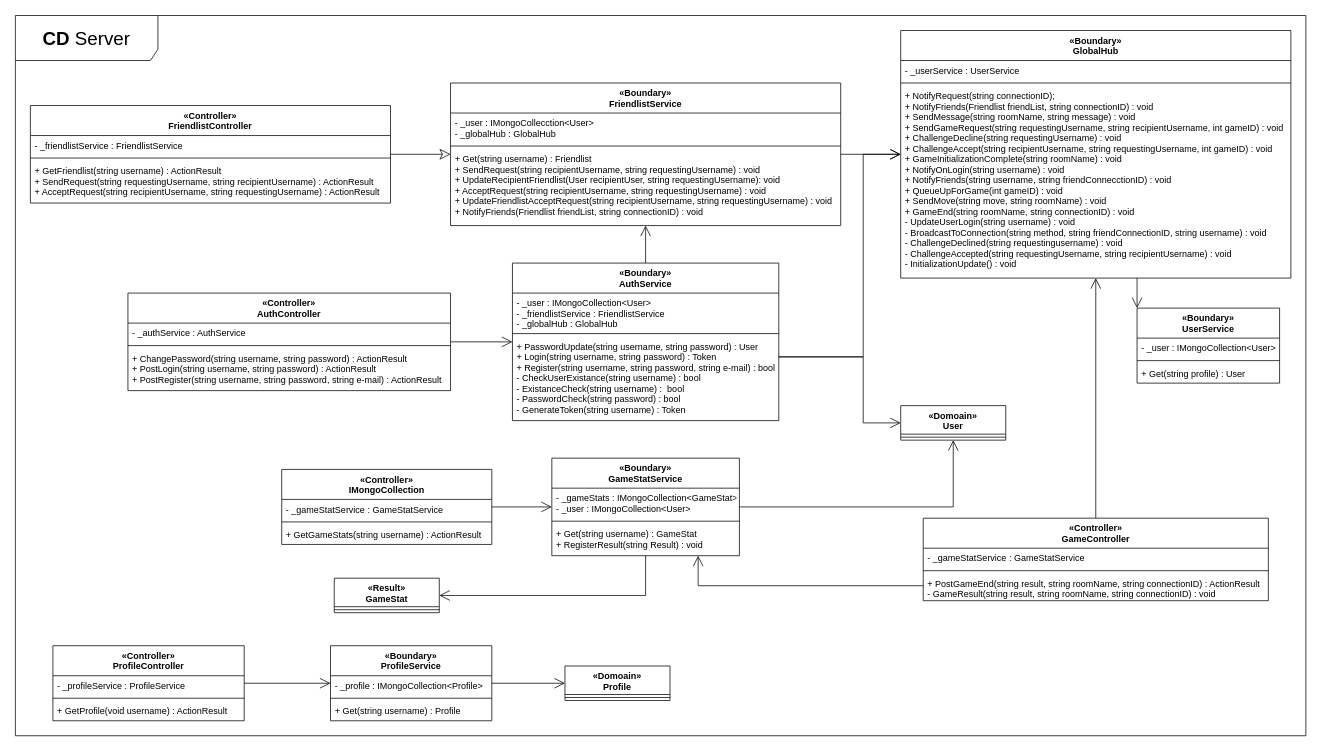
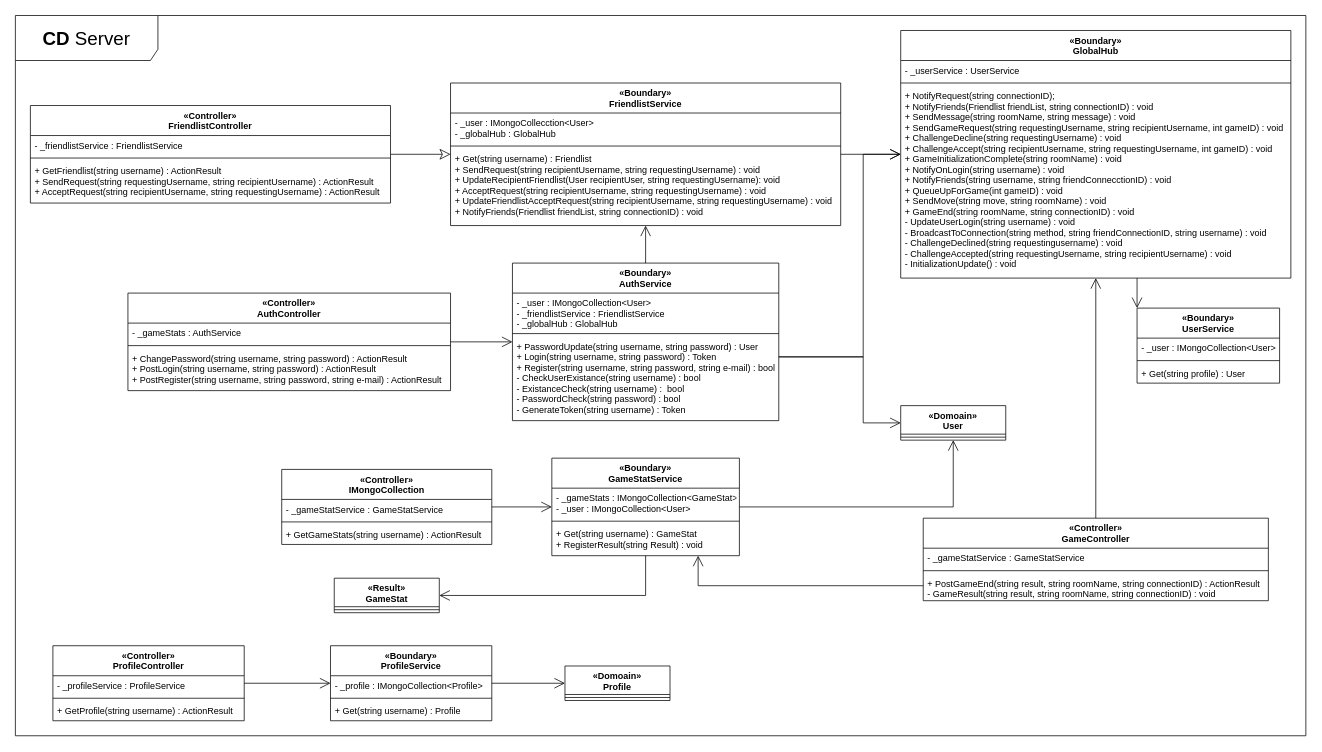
(196, 333) -> (192, 333)
(151, 711) -> (156, 711)
